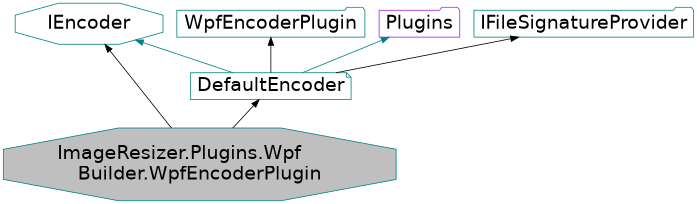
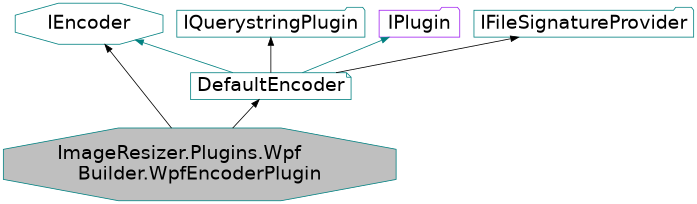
(271, 24) -> (271, 24)
(419, 24) -> (419, 24)
